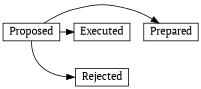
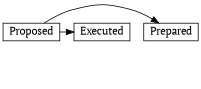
(102, 77) -> none
